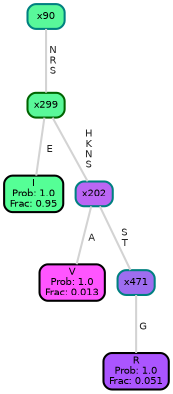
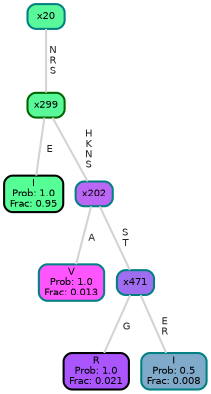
(46, 16) -> (46, 16)
(72, 283) -> (72, 283)
(136, 371) -> (96, 371)
none -> (174, 371)
